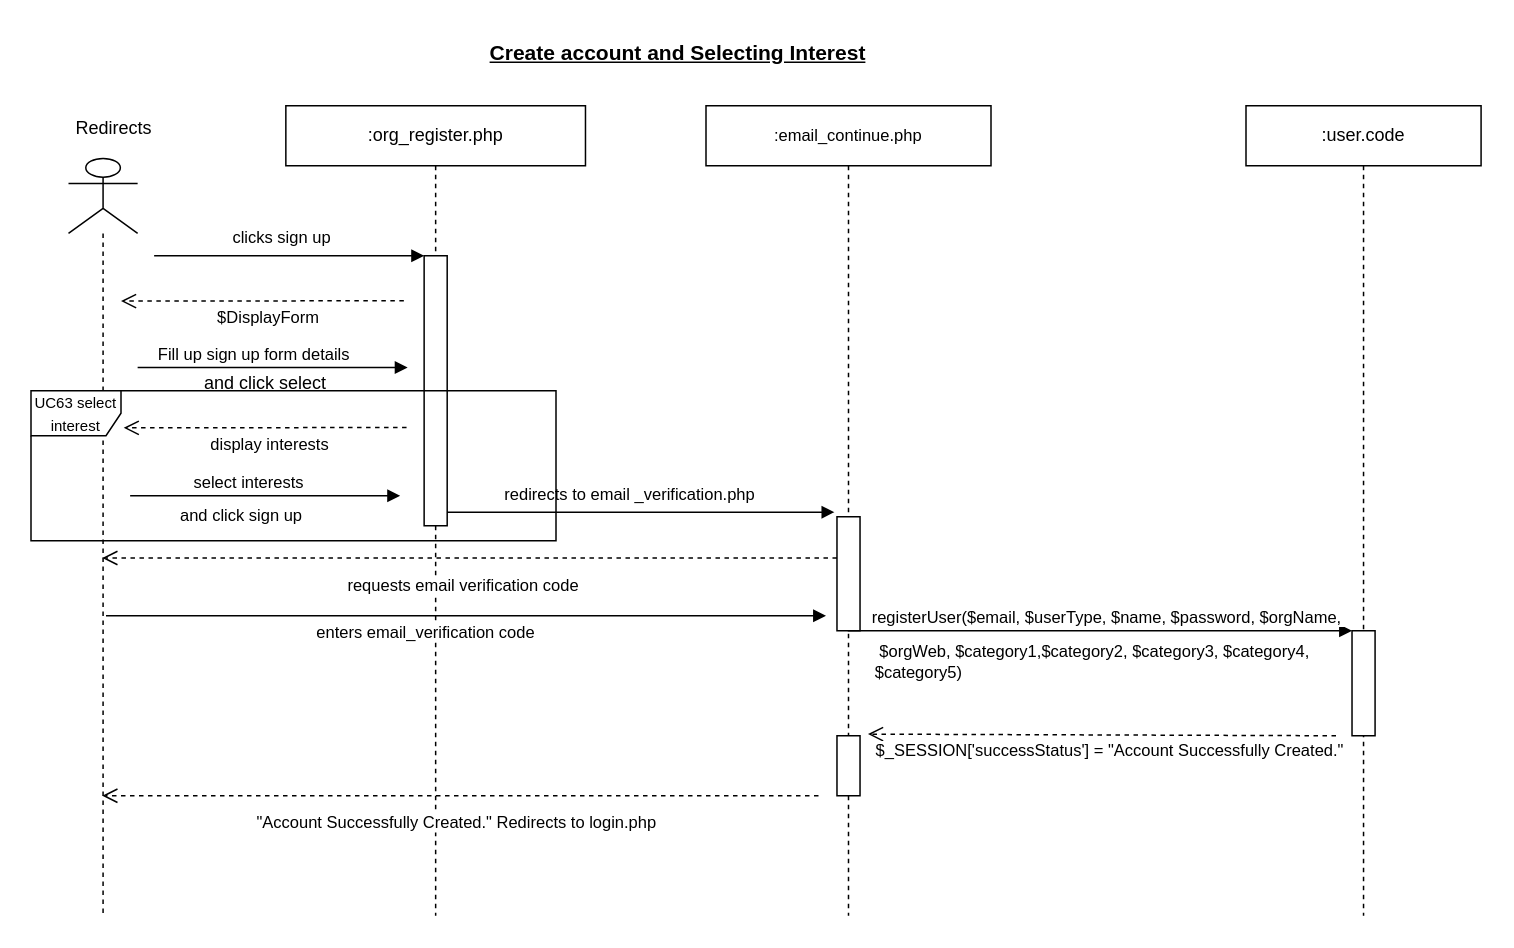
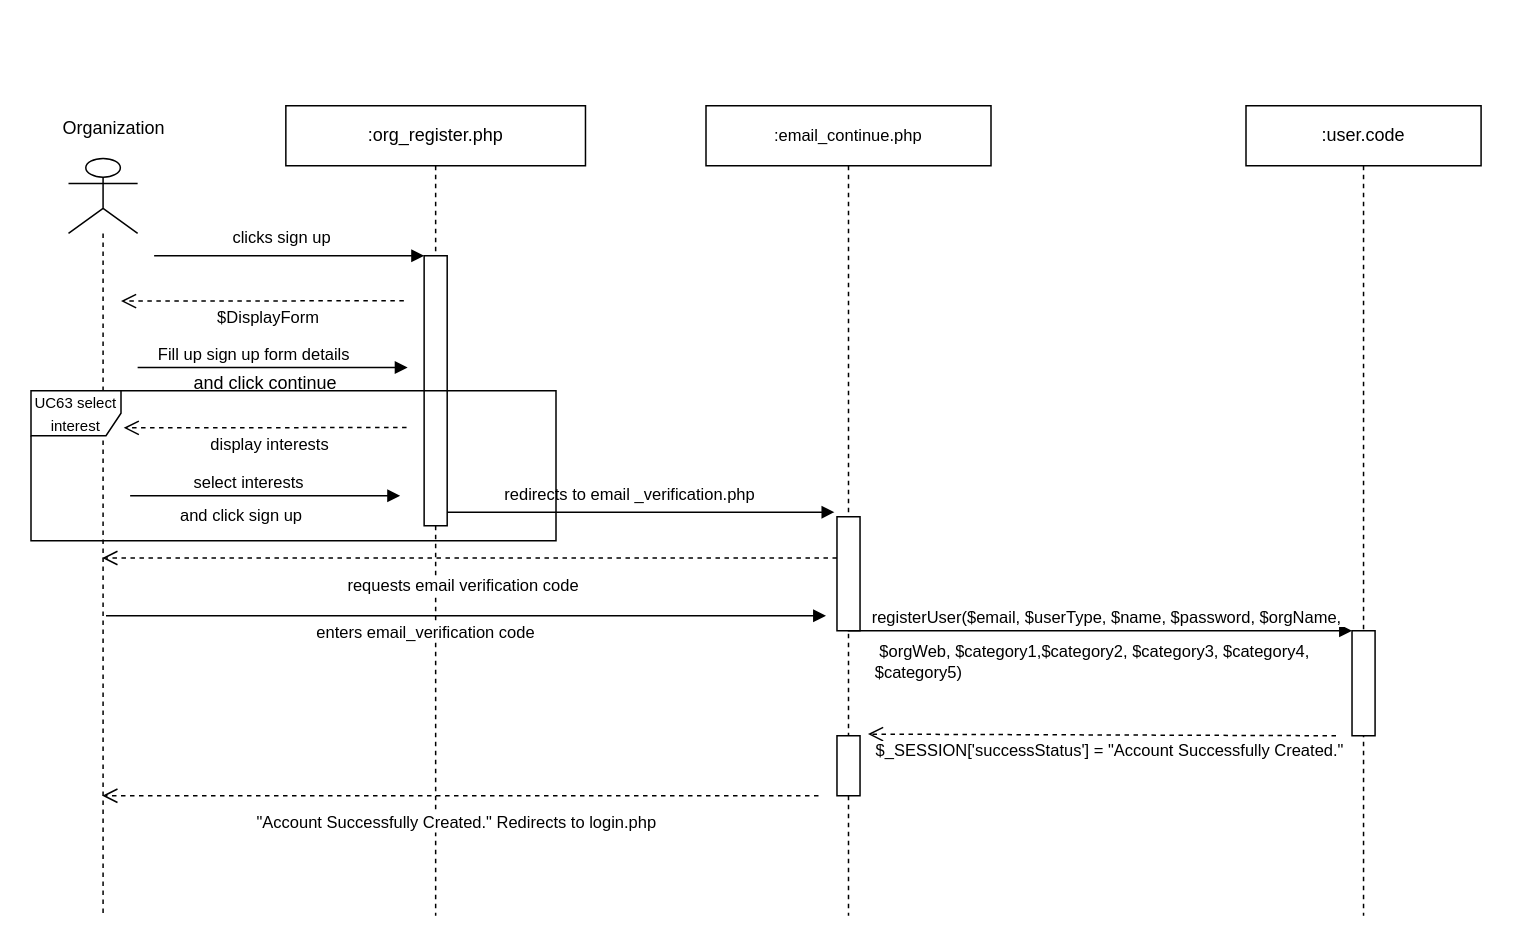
(677, 53) -> none
(114, 128) -> (114, 128)
(266, 383) -> (266, 383)
